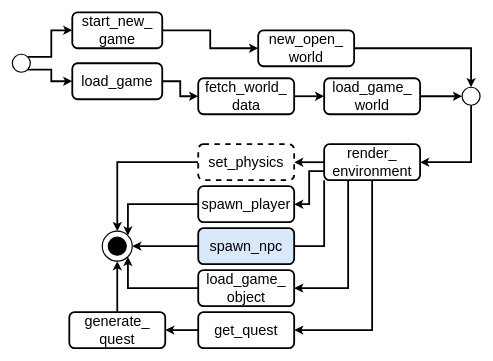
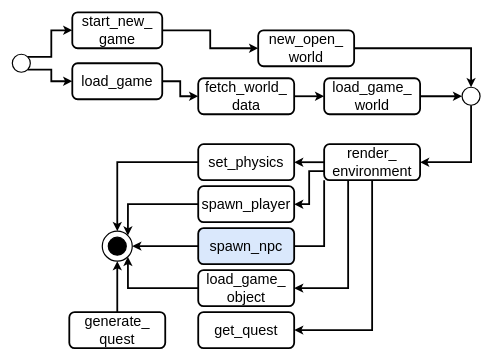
(246, 162) -> (246, 162)
(185, 330) -> none
